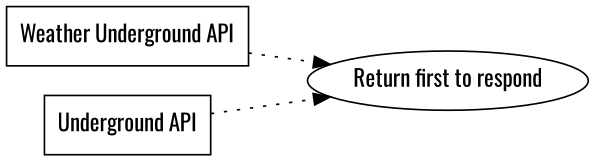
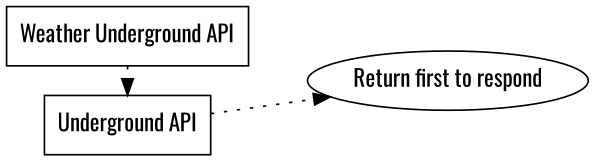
(281, 58) -> (128, 72)
